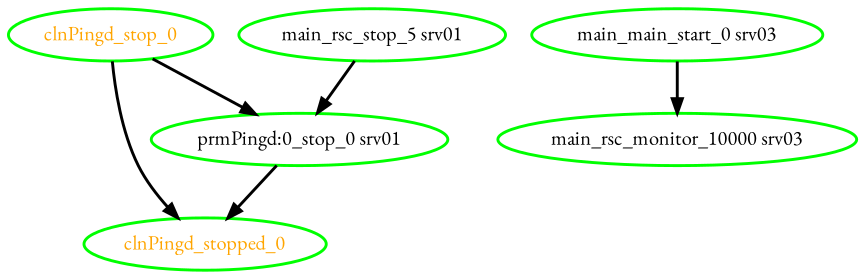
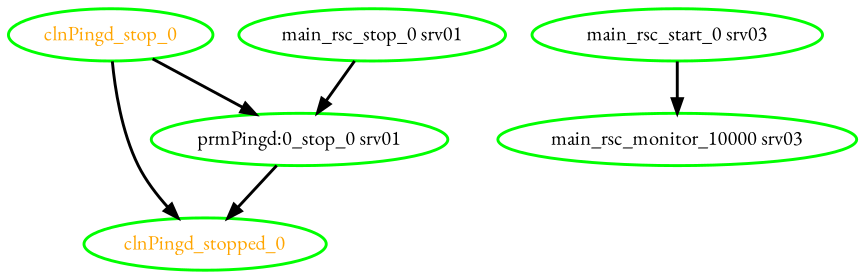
(372, 35) -> (372, 35)
(677, 35) -> (677, 35)
